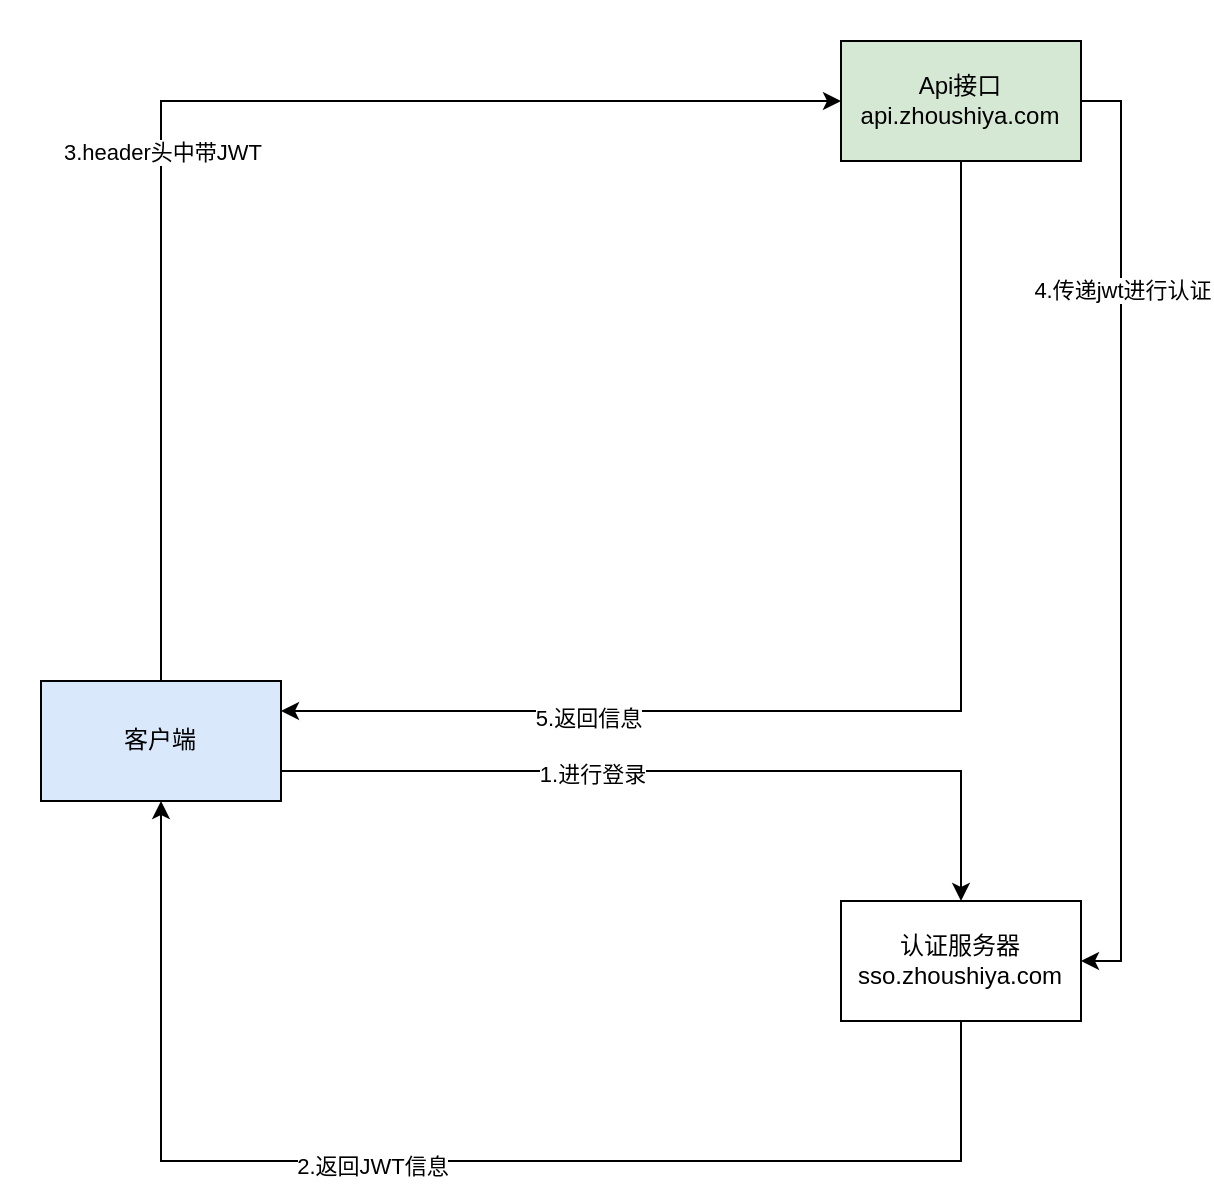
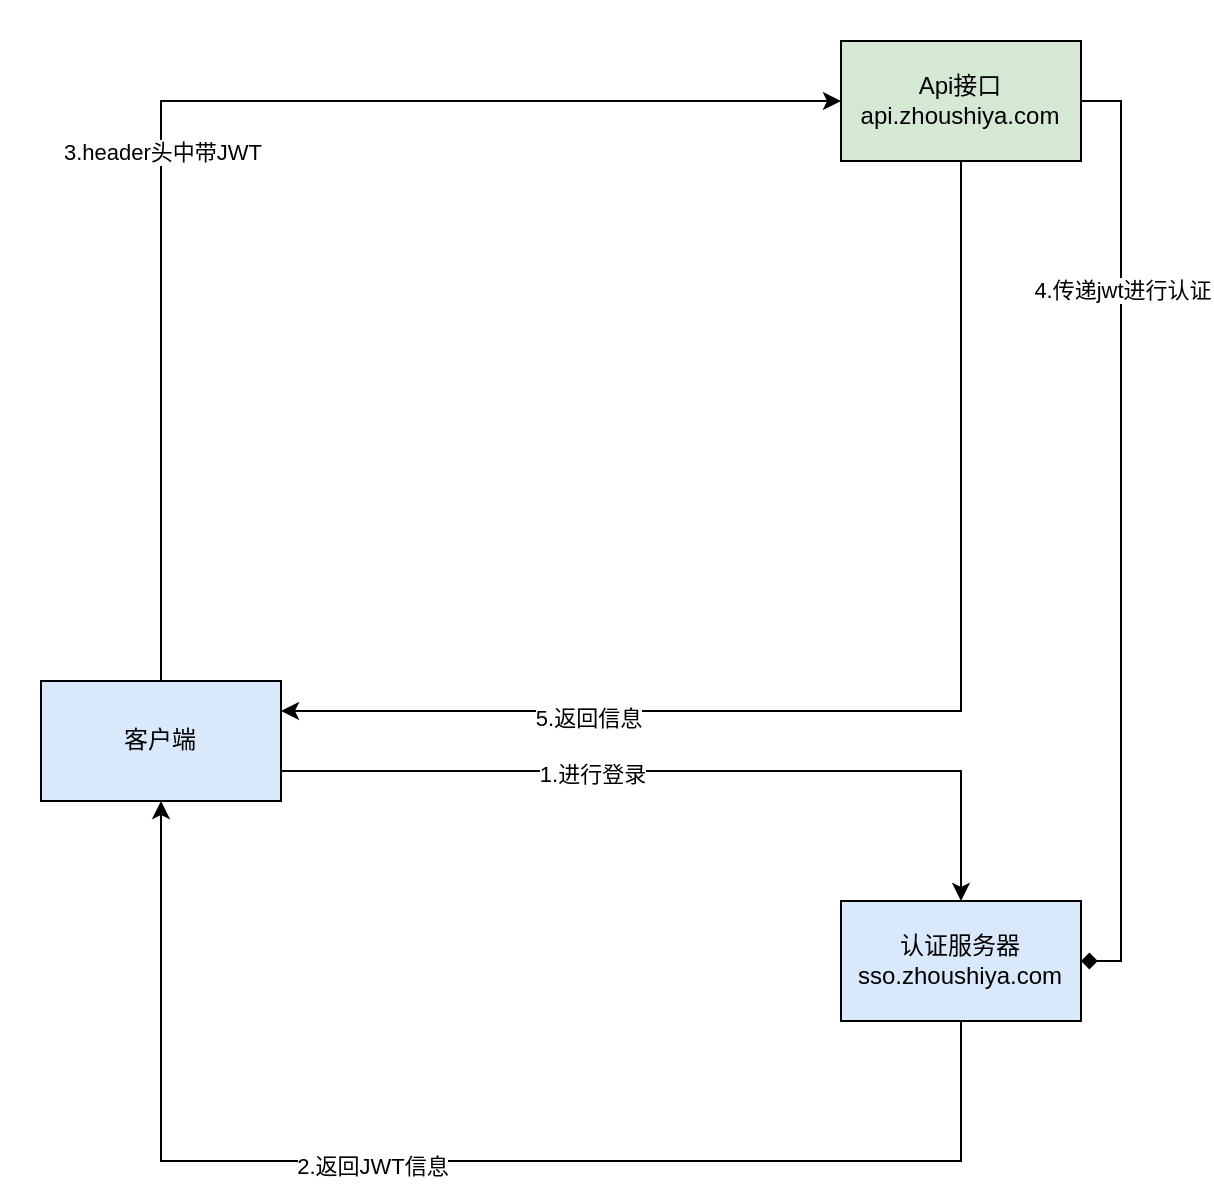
(961, 961) -> (961, 961)
(1096, 961) -> (1097, 961)
